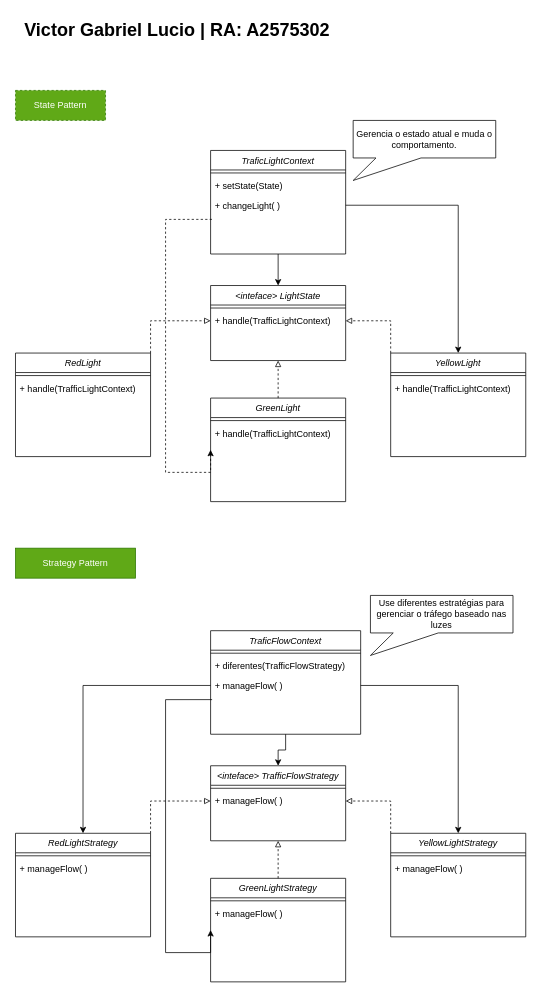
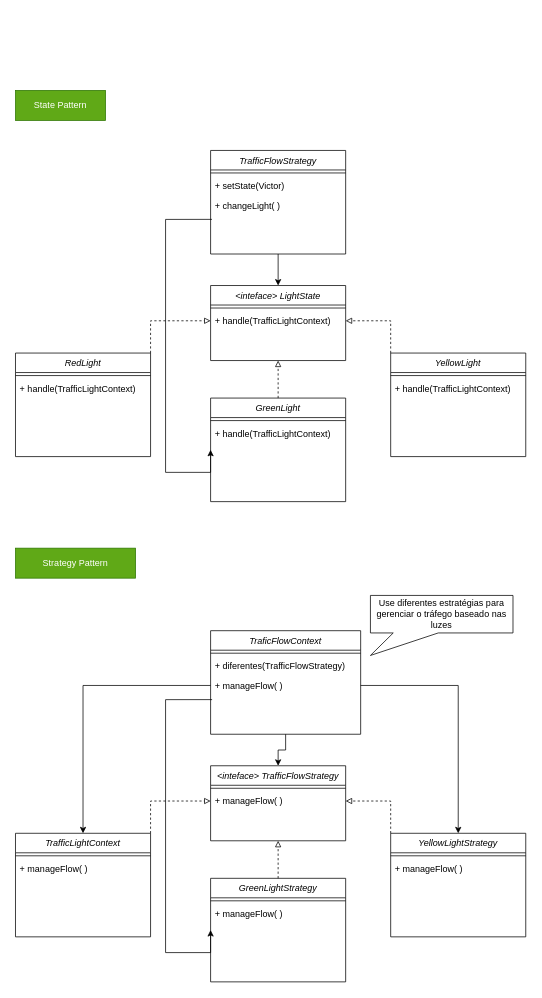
(177, 30) -> none
(60, 105) -> (60, 105)
(424, 150) -> none
(278, 161) -> (278, 161)
(256, 186) -> (258, 186)
(458, 221) -> none
(165, 346) -> (165, 346)
(83, 843) -> (83, 843)
